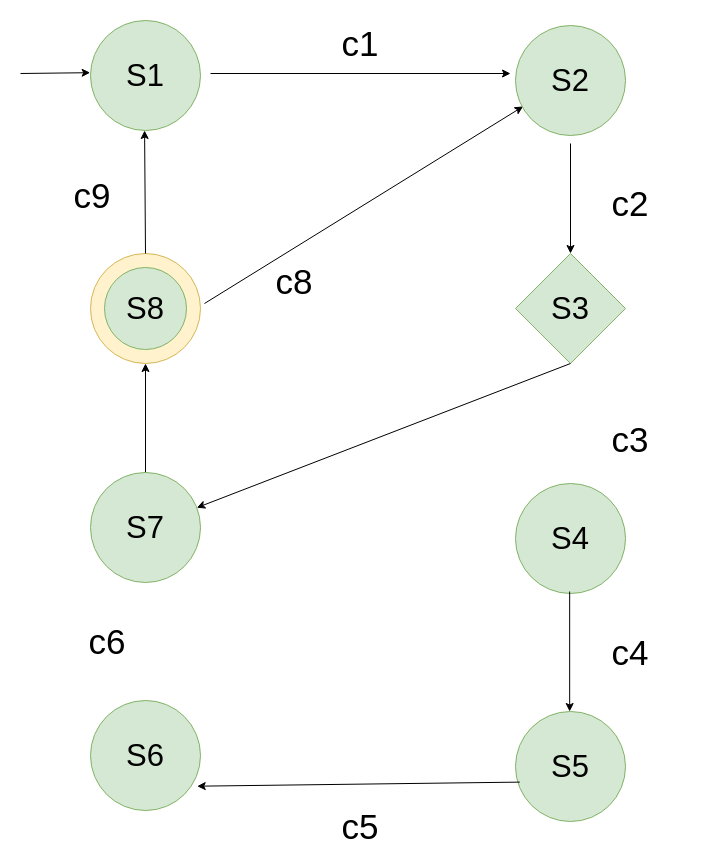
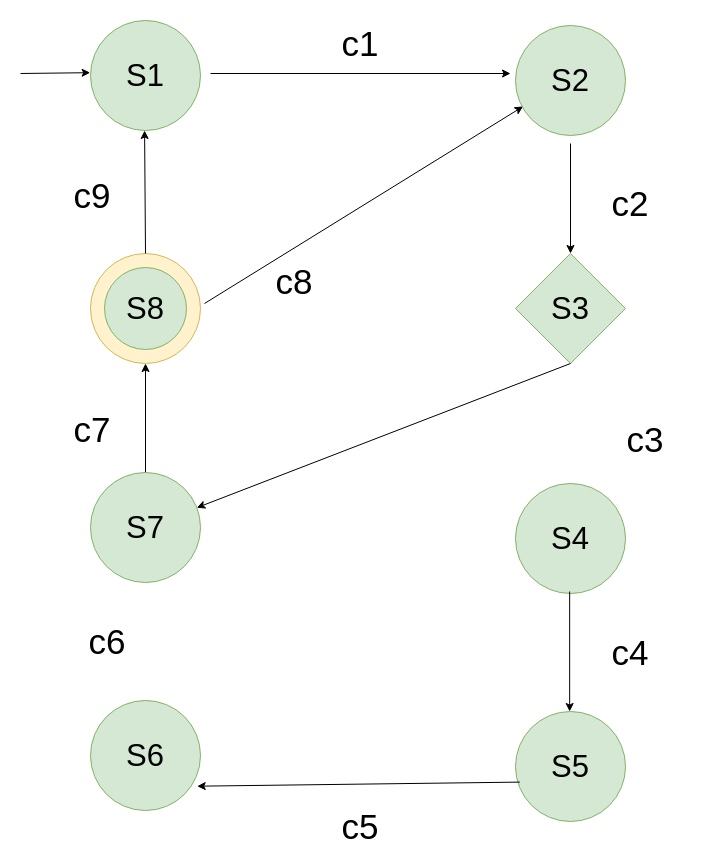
none -> (93, 430)
(631, 440) -> (646, 440)
